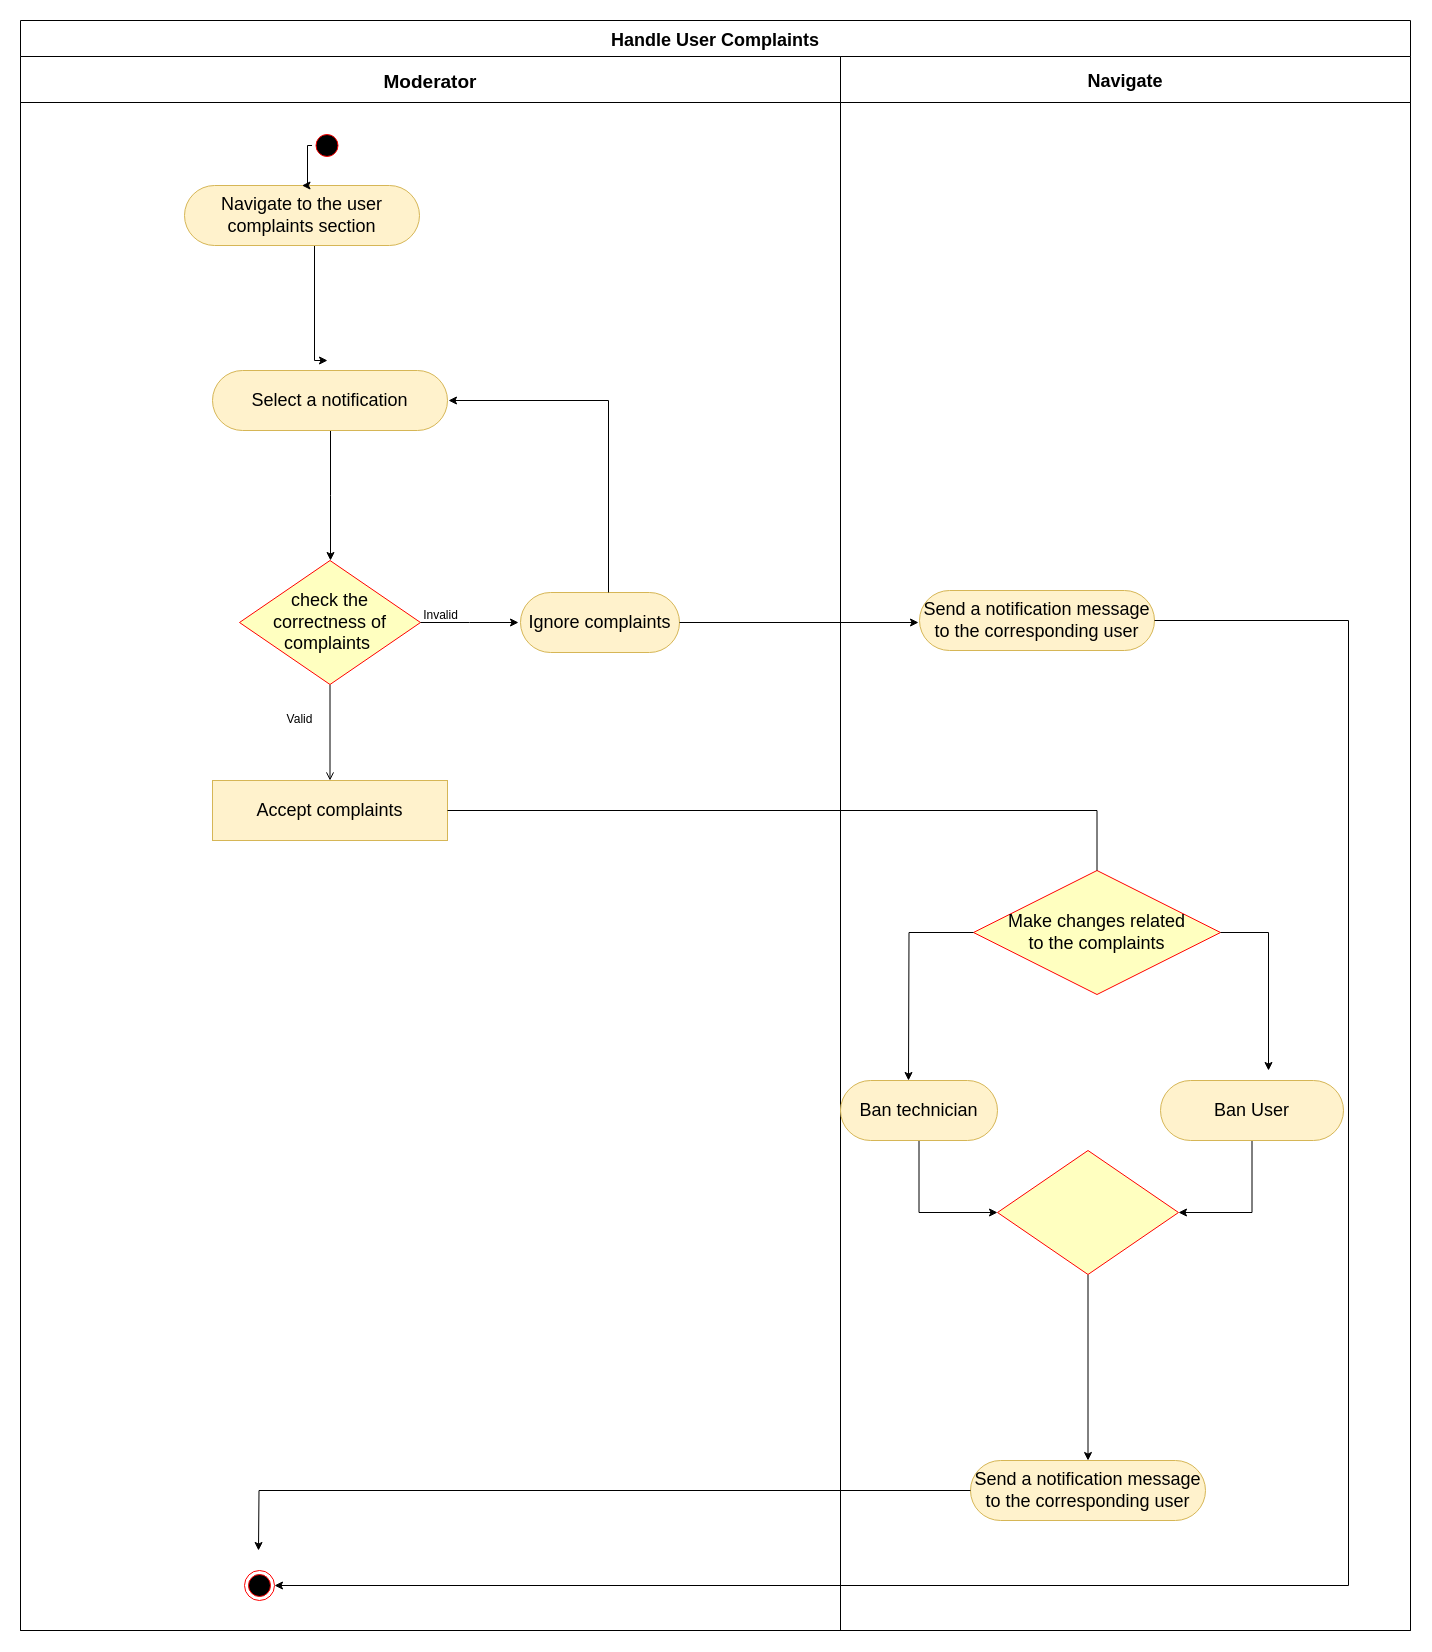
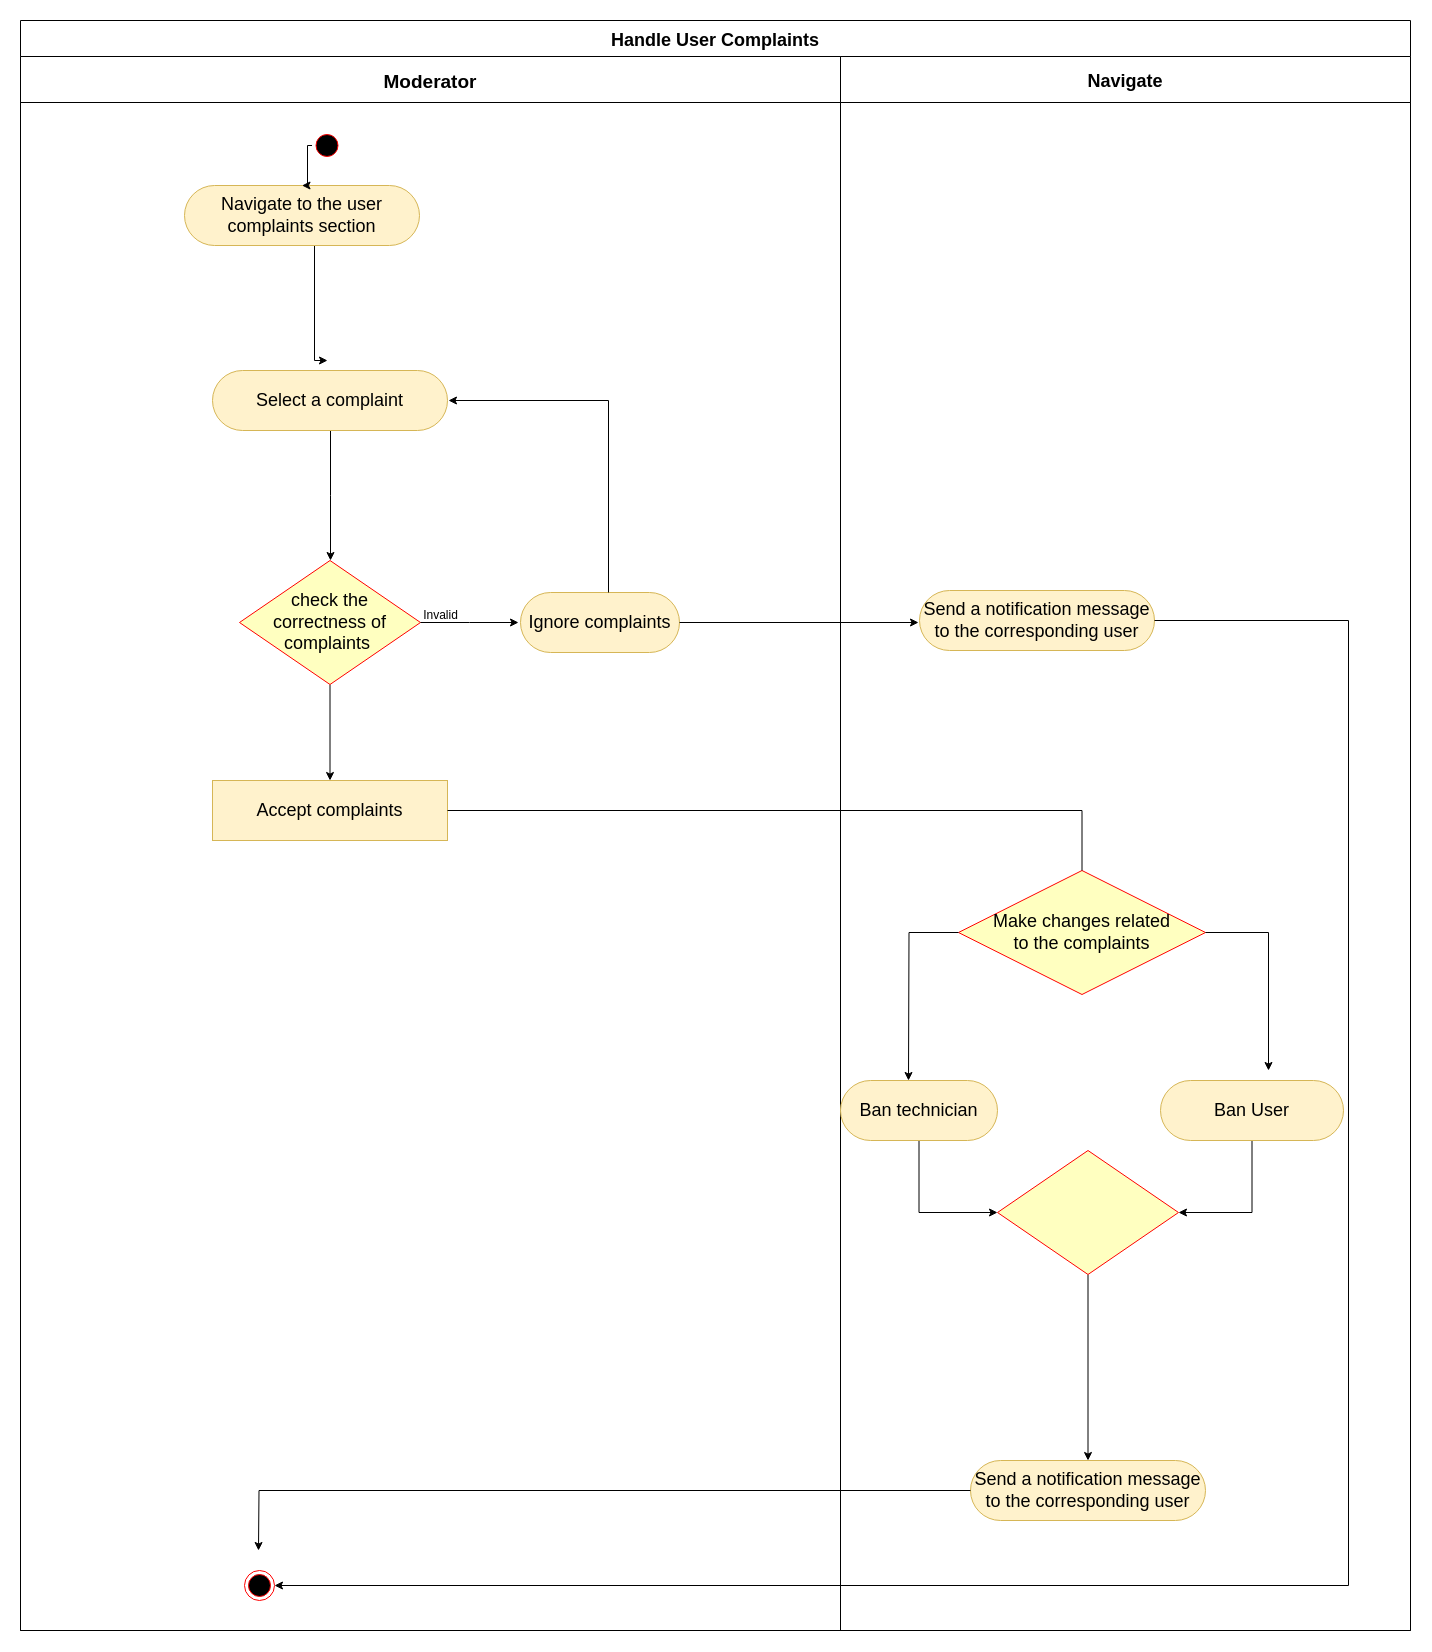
(330, 401) -> (330, 401)
(300, 720) -> none
(330, 773) -> (330, 772)
(1097, 933) -> (1082, 933)
